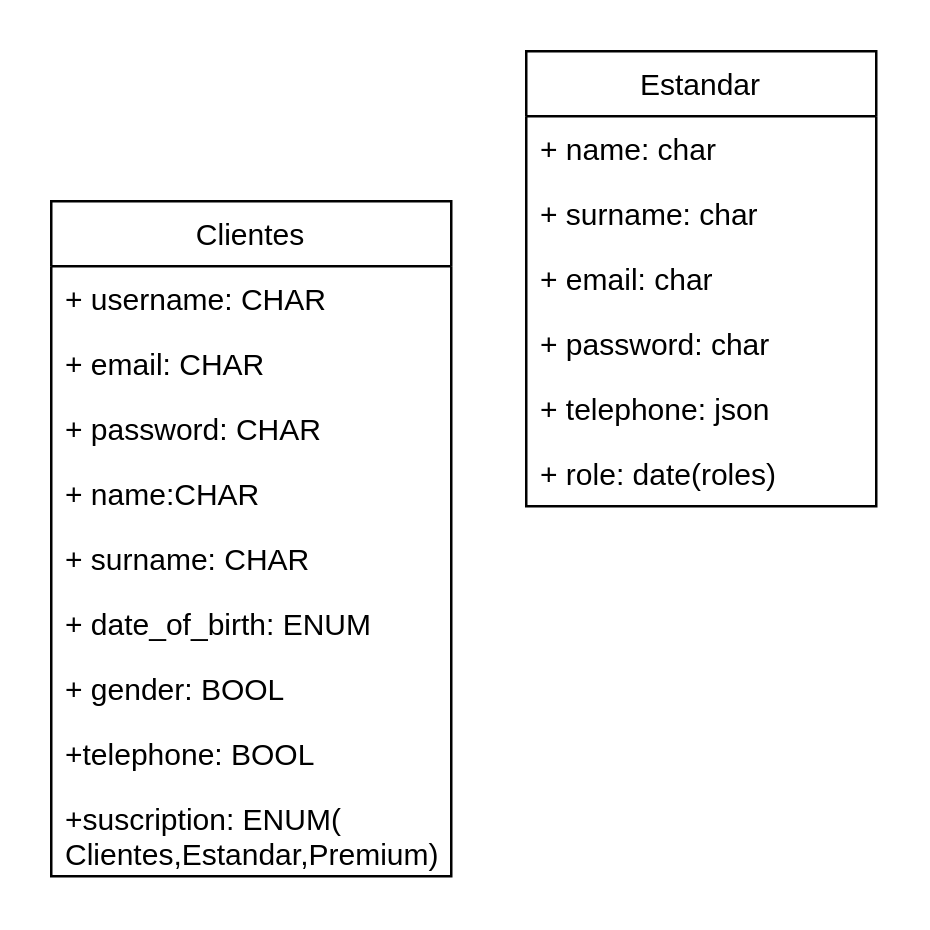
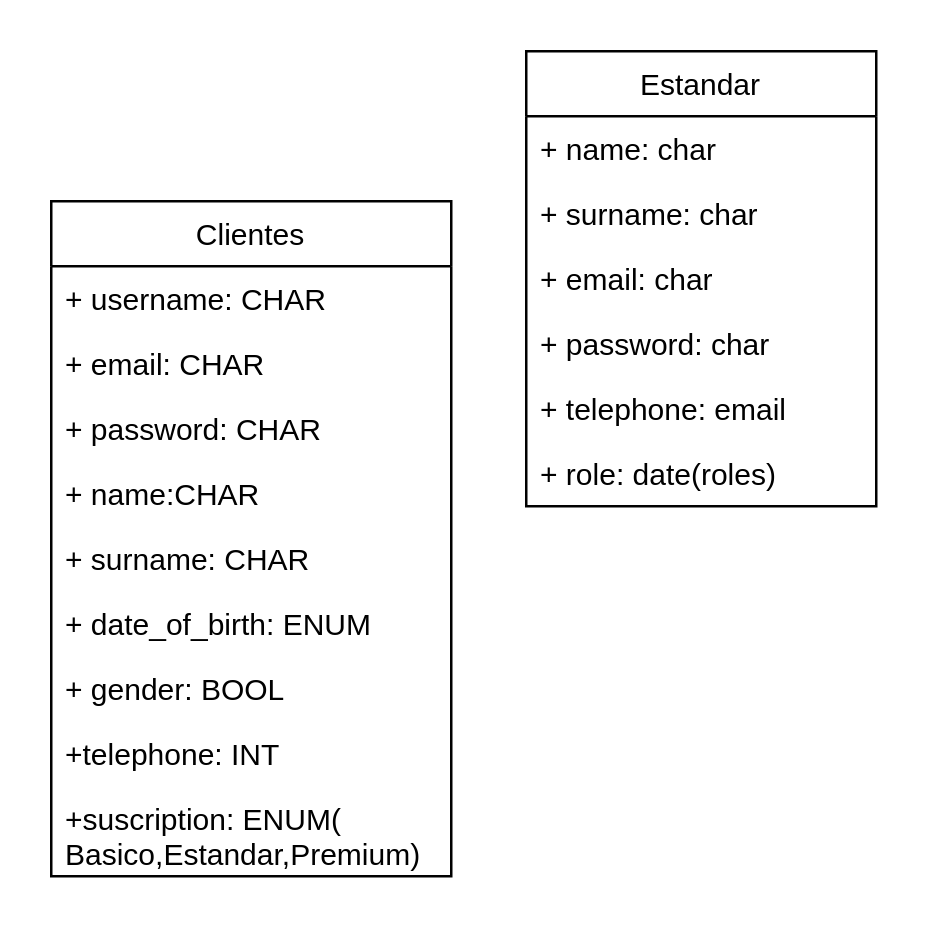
(667, 410) -> (668, 410)
(188, 755) -> (179, 755)
(209, 820) -> (209, 820)
